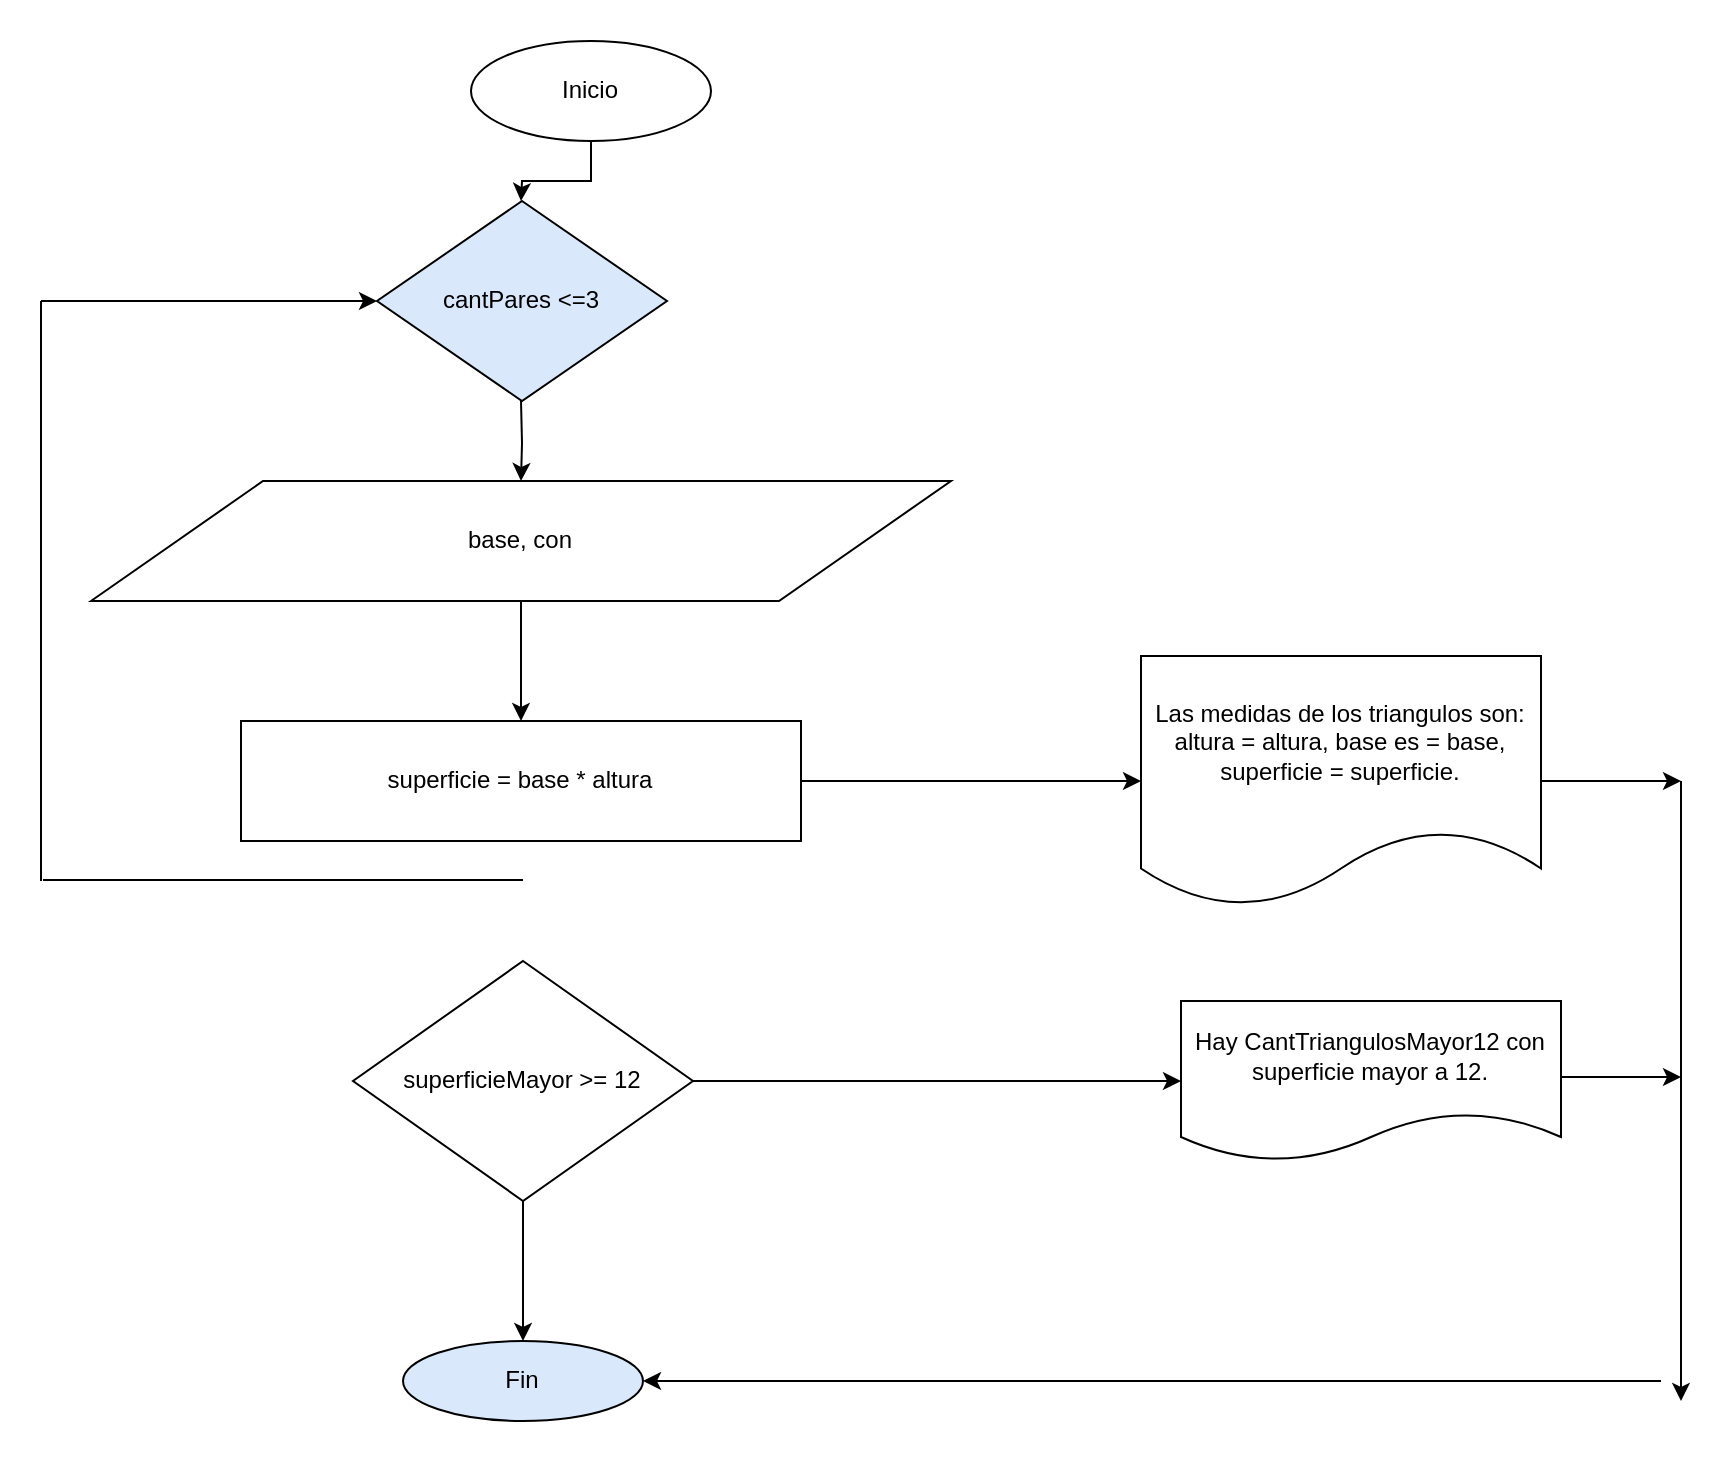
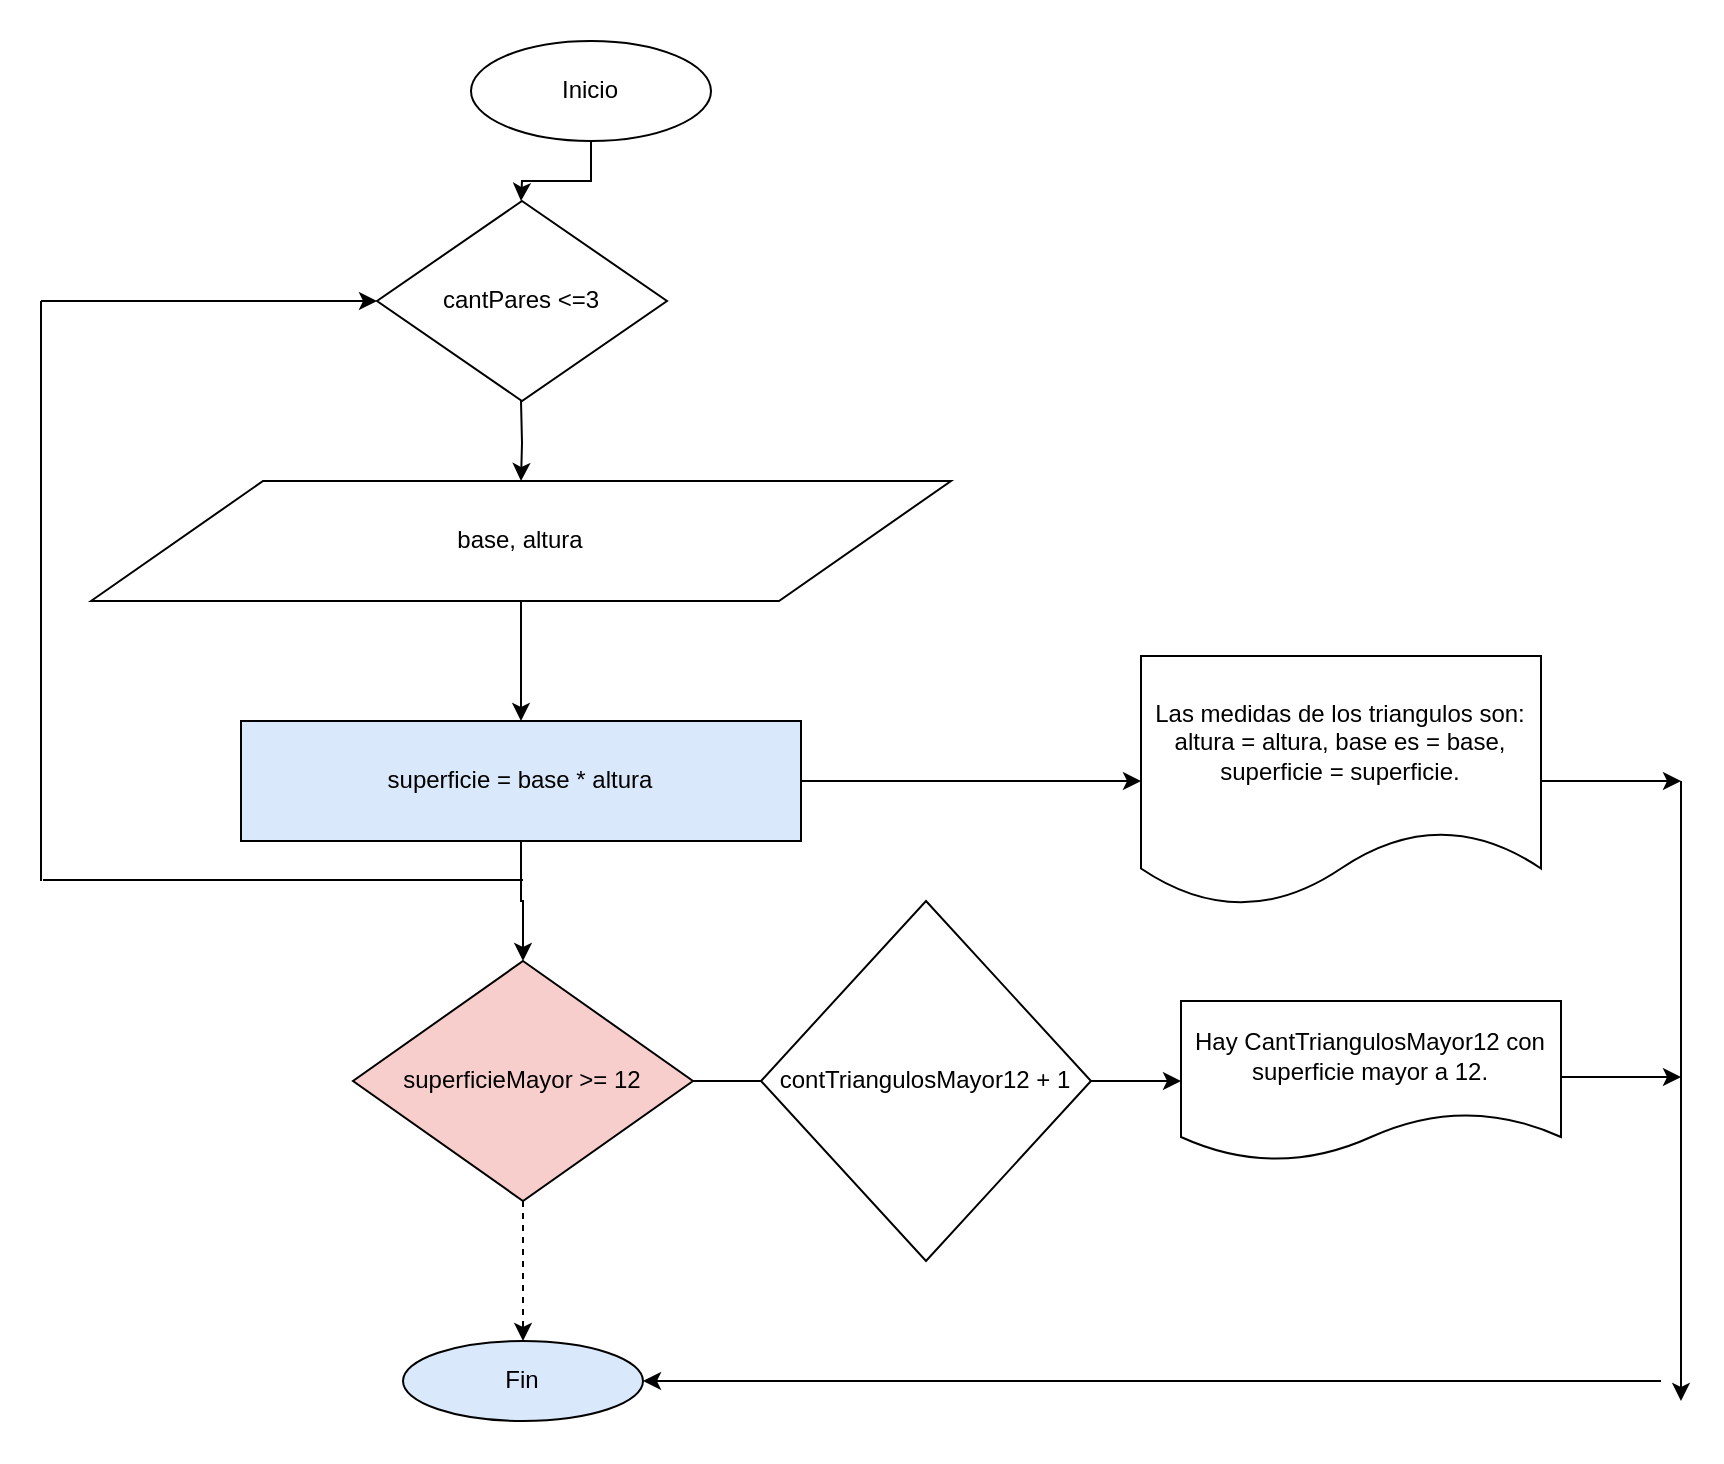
(522, 301) -> (522, 301)
(521, 541) -> (521, 541)
(521, 781) -> (521, 781)
none -> (521, 895)
(523, 1081) -> (523, 1081)
none -> (926, 1081)
(523, 1262) -> (523, 1262)
